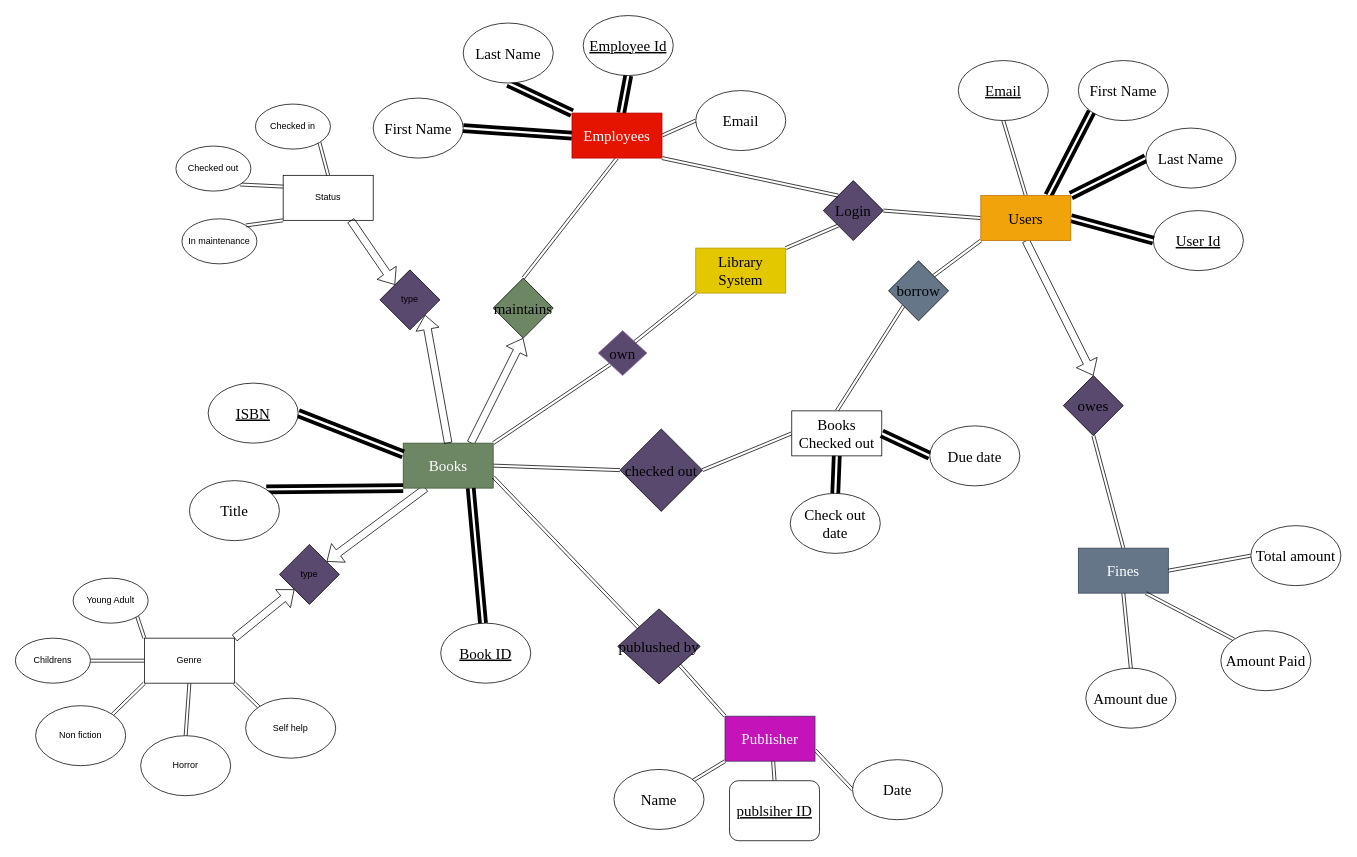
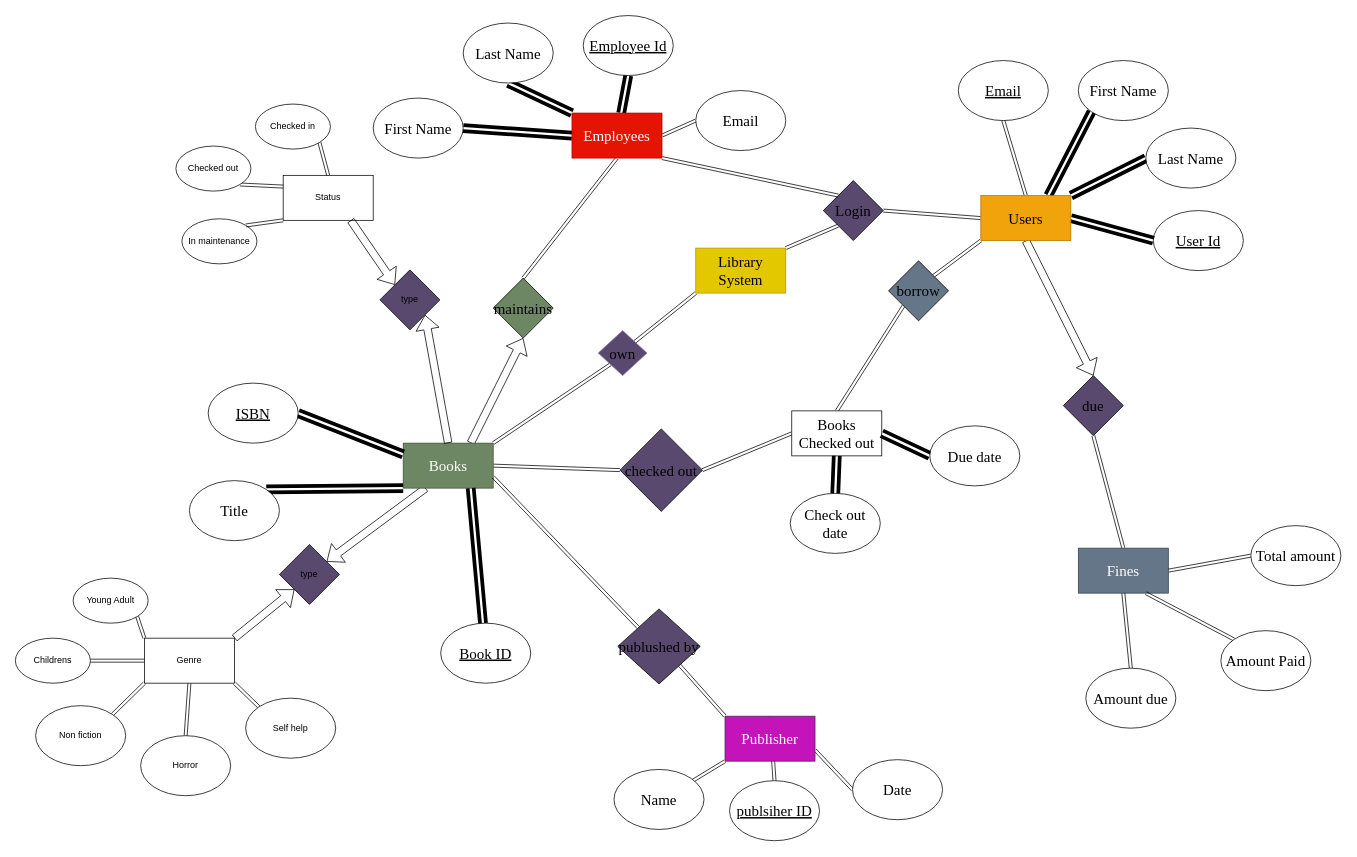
(1093, 405) -> (1093, 405)
(774, 810) -> (774, 810)
